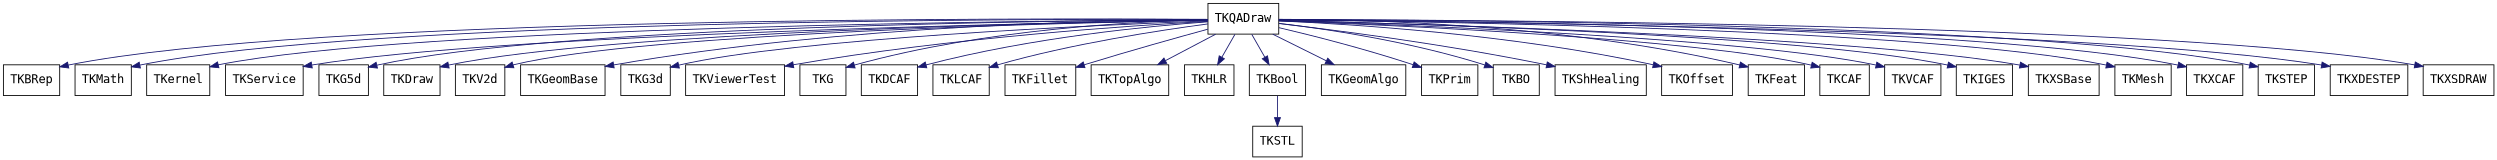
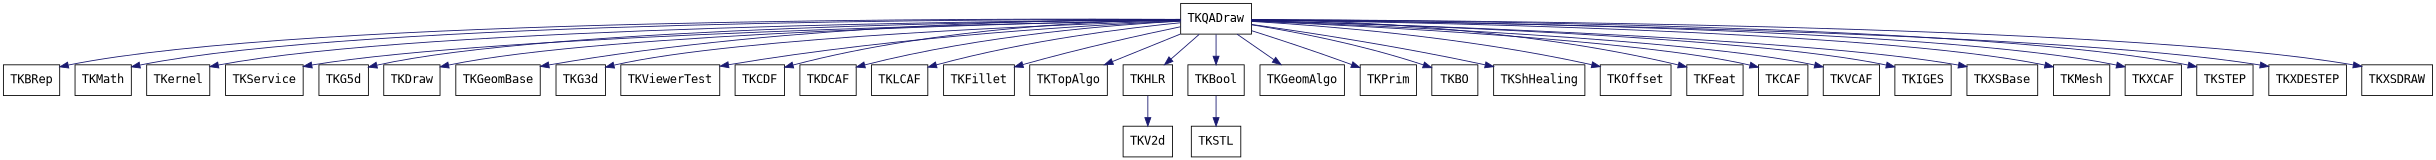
(860, 31) -> (1148, 107)
(823, 80) -> (760, 80)
